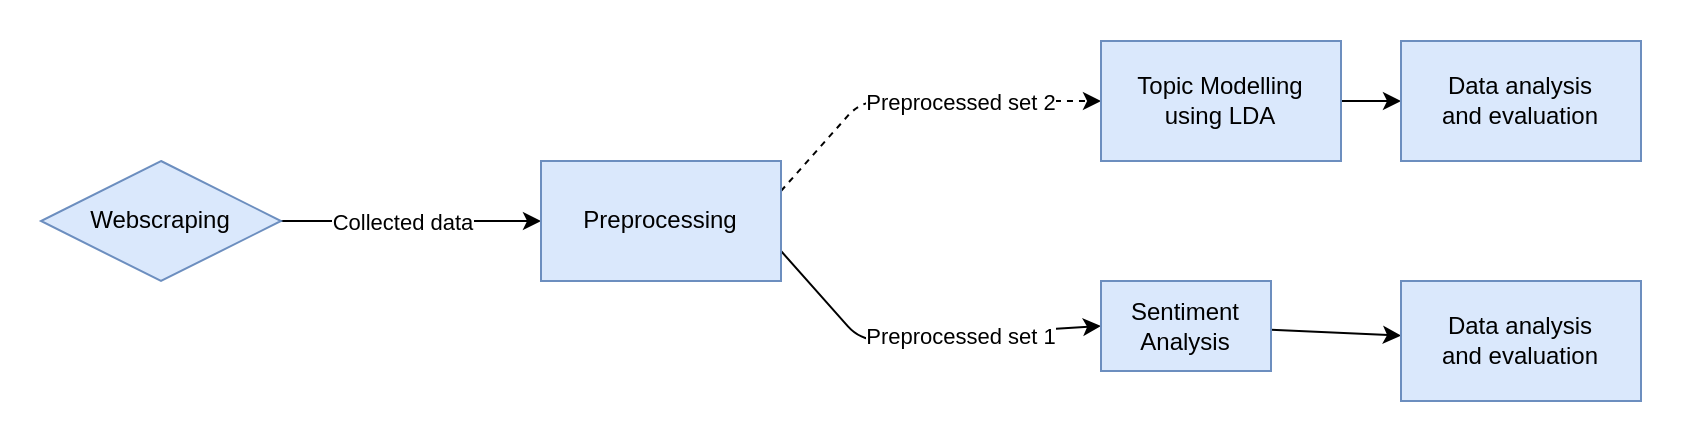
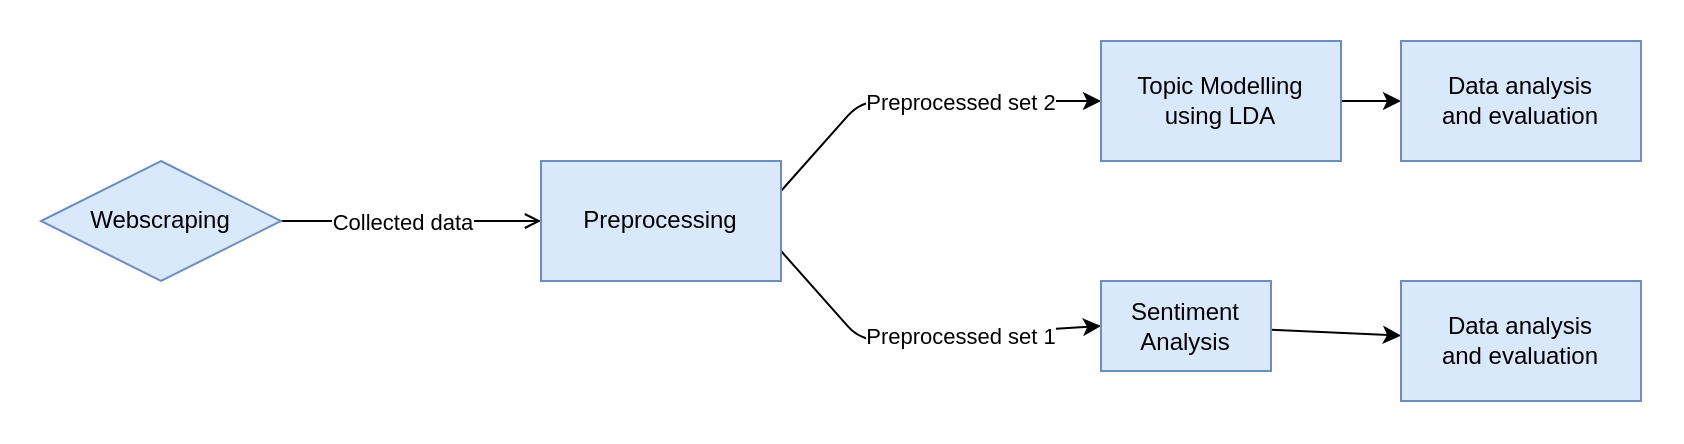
(821, 146) -> (821, 146)
(526, 221) -> (529, 221)
